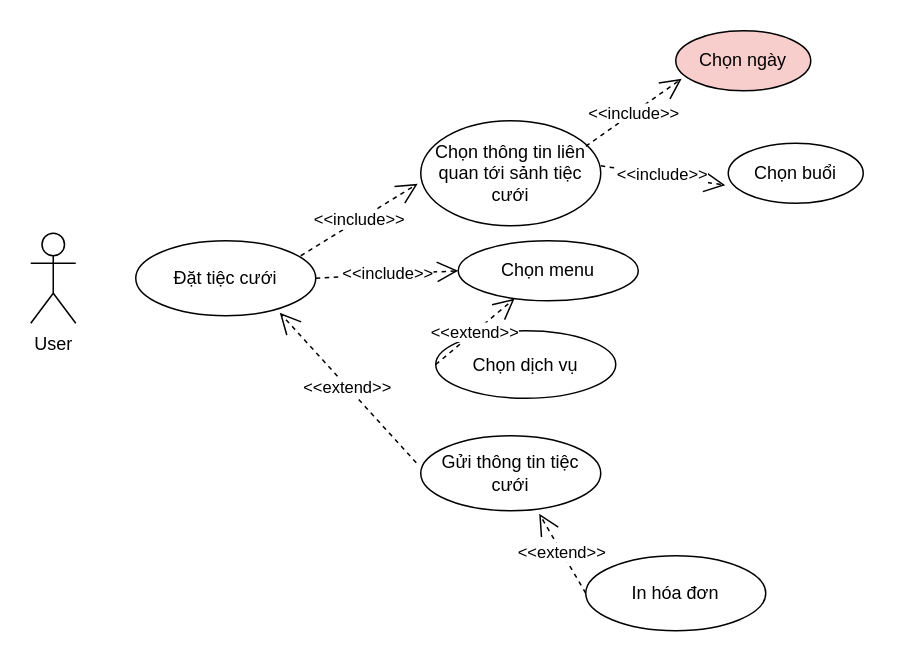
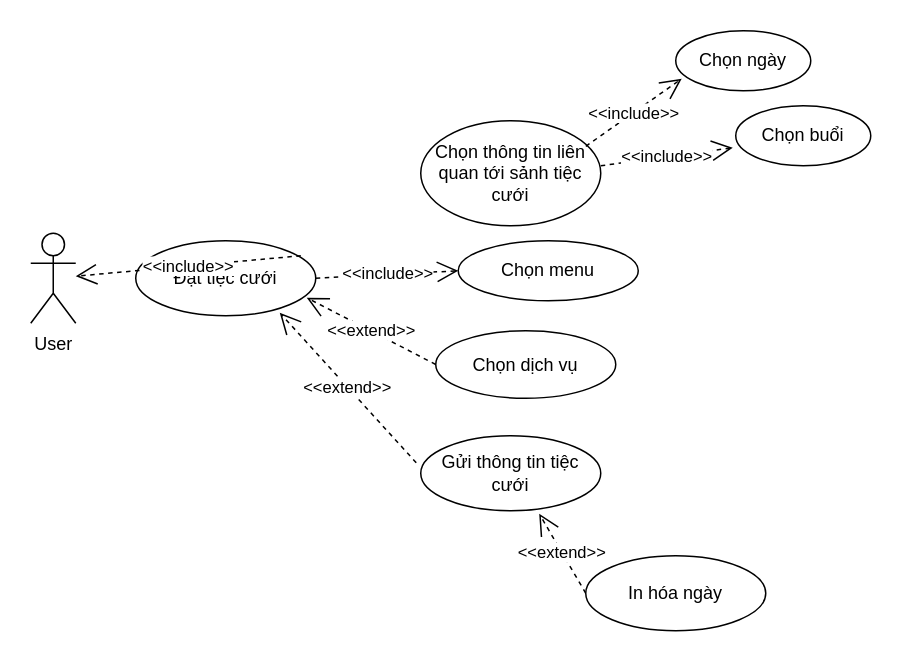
(743, 61) -> (743, 61)
(796, 173) -> (803, 136)
(357, 221) -> (190, 266)
(474, 333) -> (413, 353)
(676, 593) -> (676, 593)
